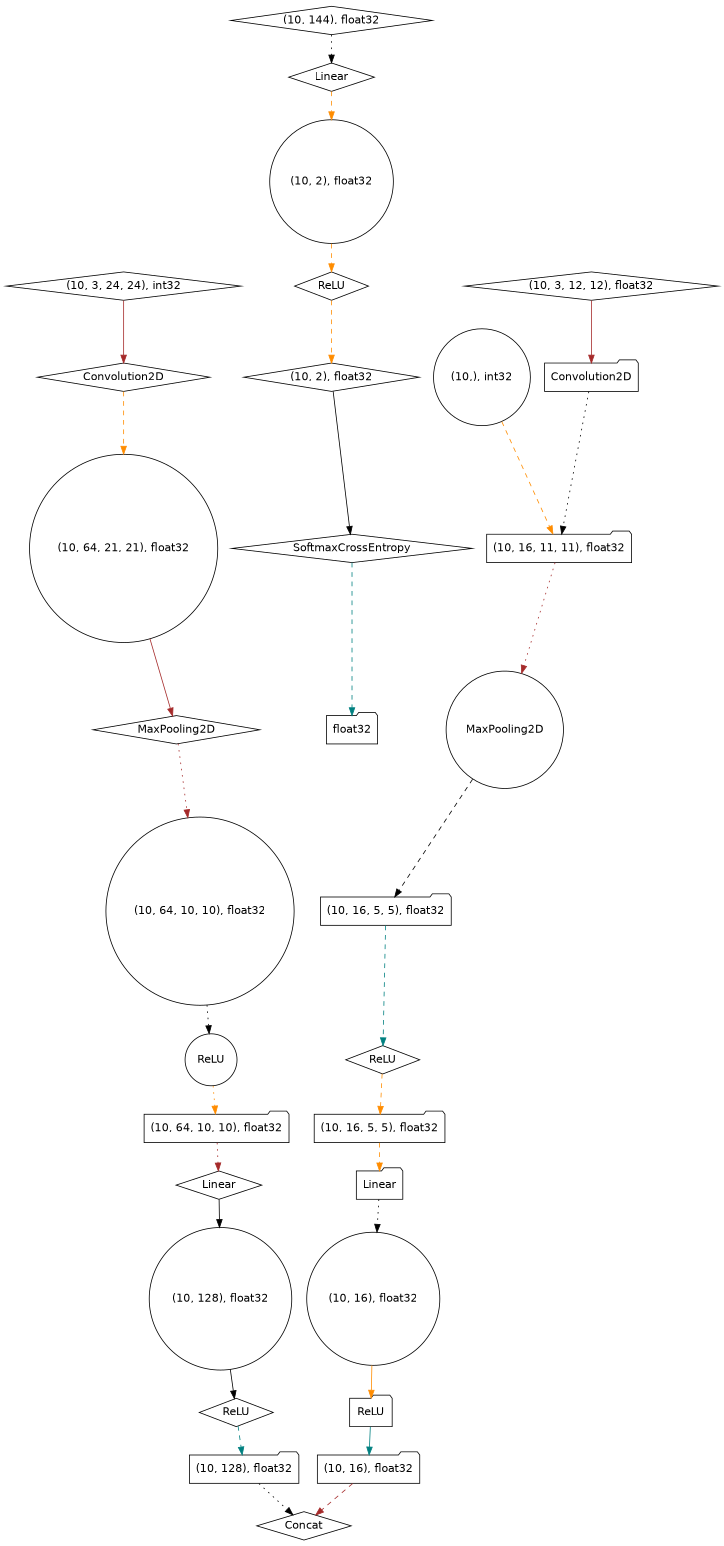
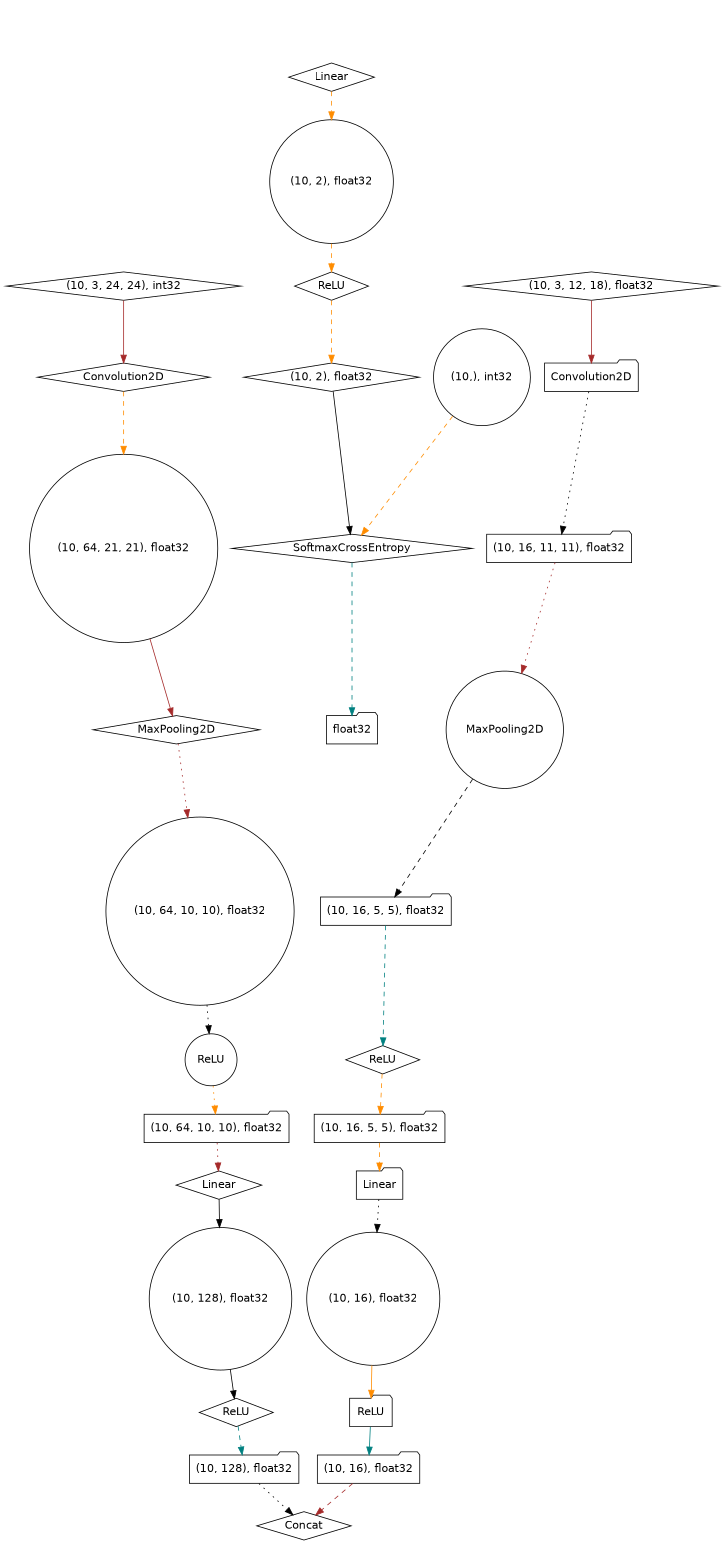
(332, 20) -> none
(591, 286) -> (591, 286)
(526, 474) -> (409, 473)
